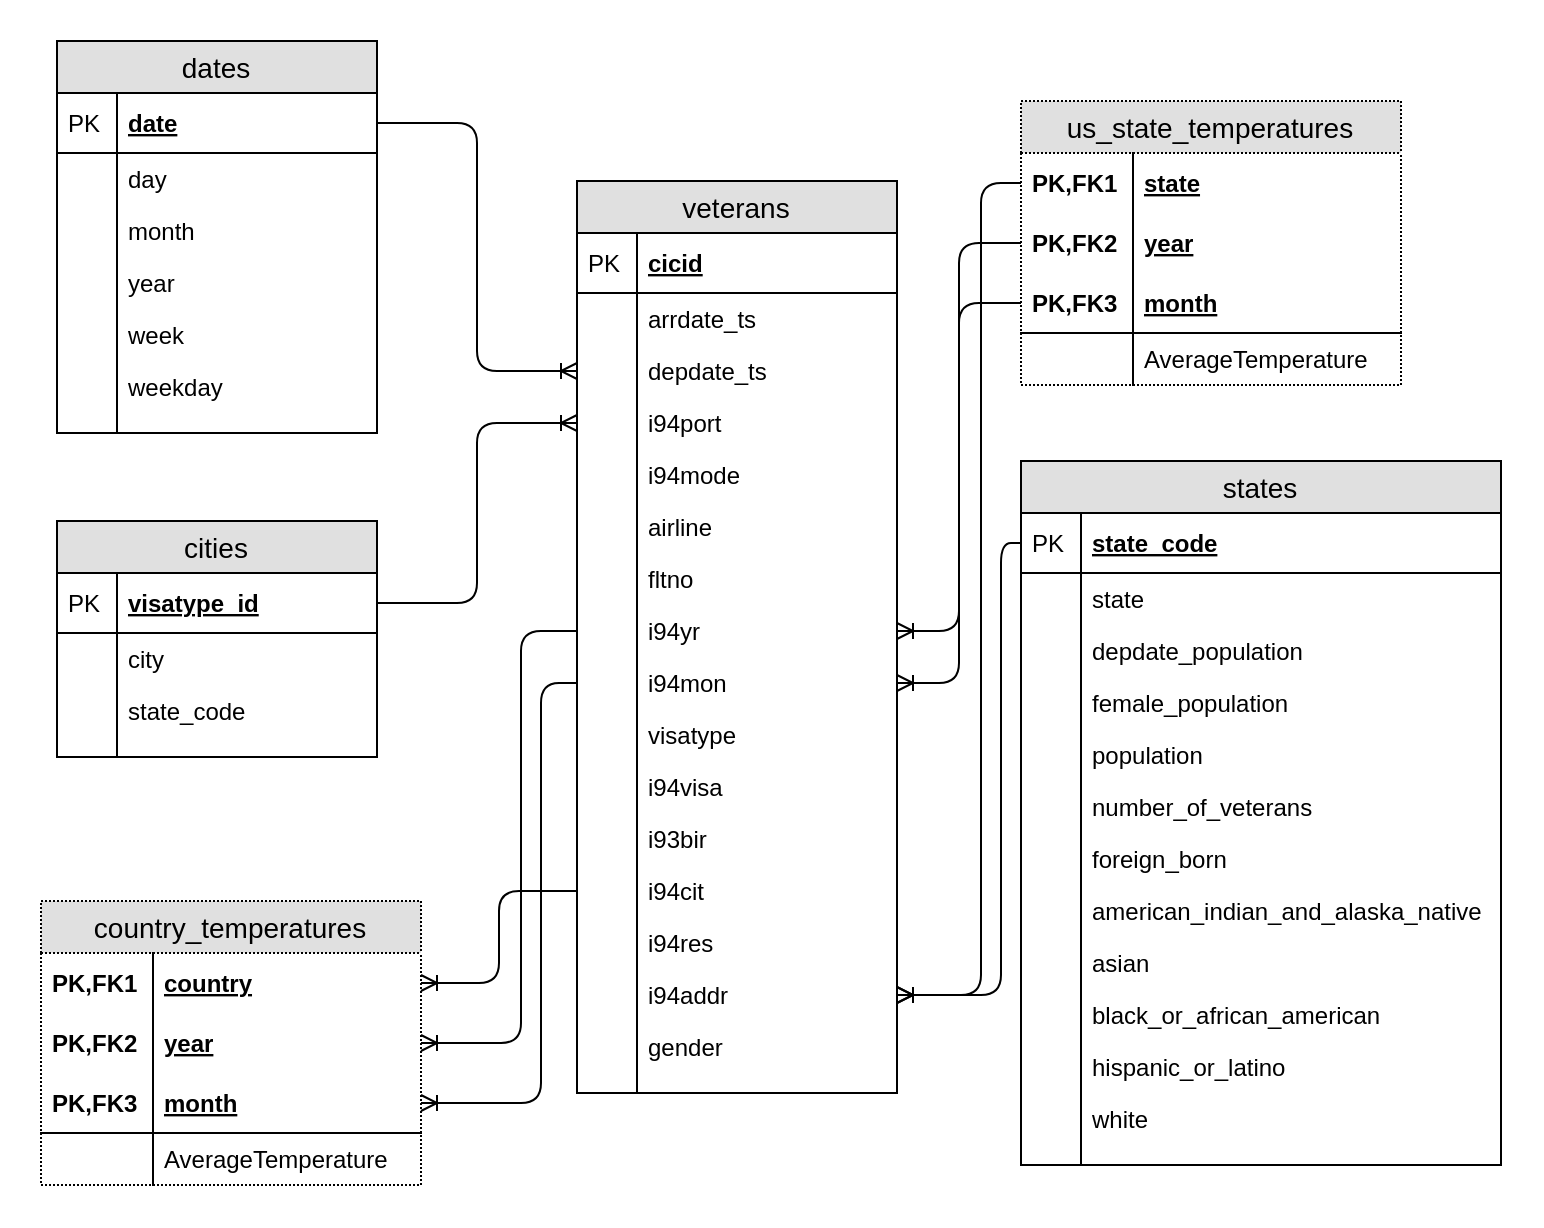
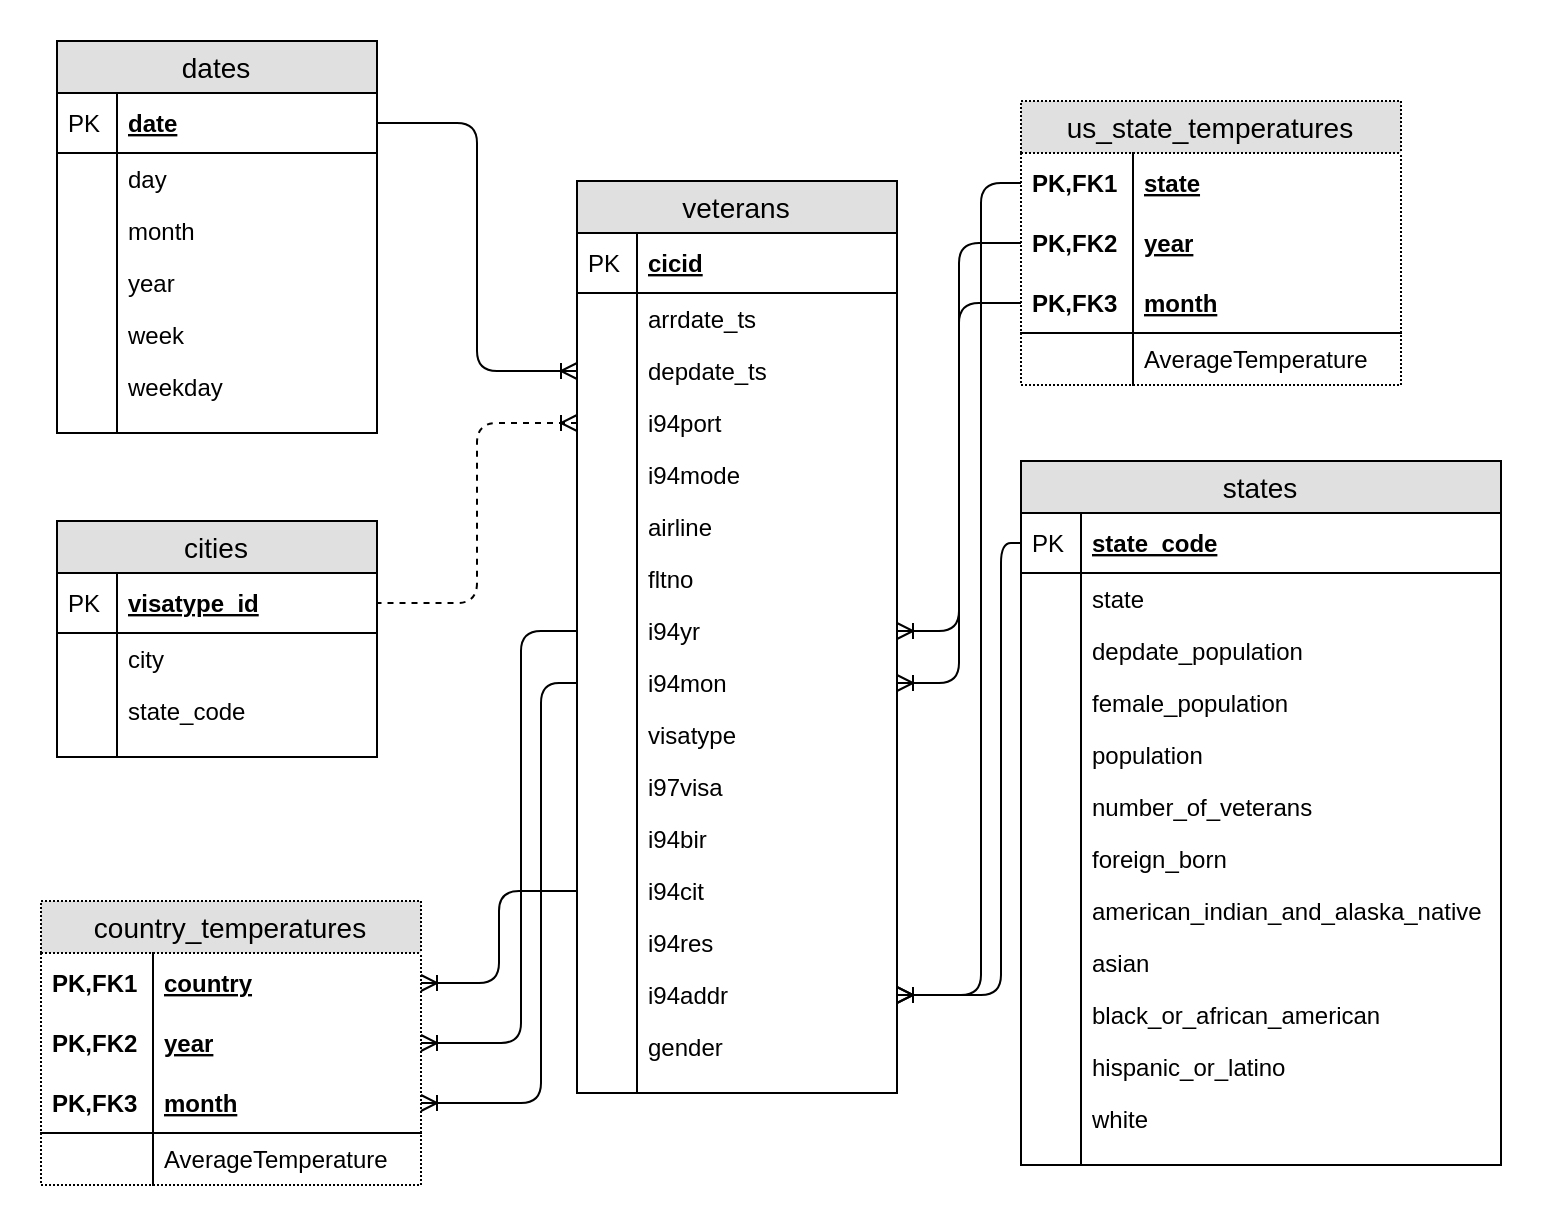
(477, 512) -> (477, 512)
(689, 788) -> (689, 788)
(682, 840) -> (682, 840)
